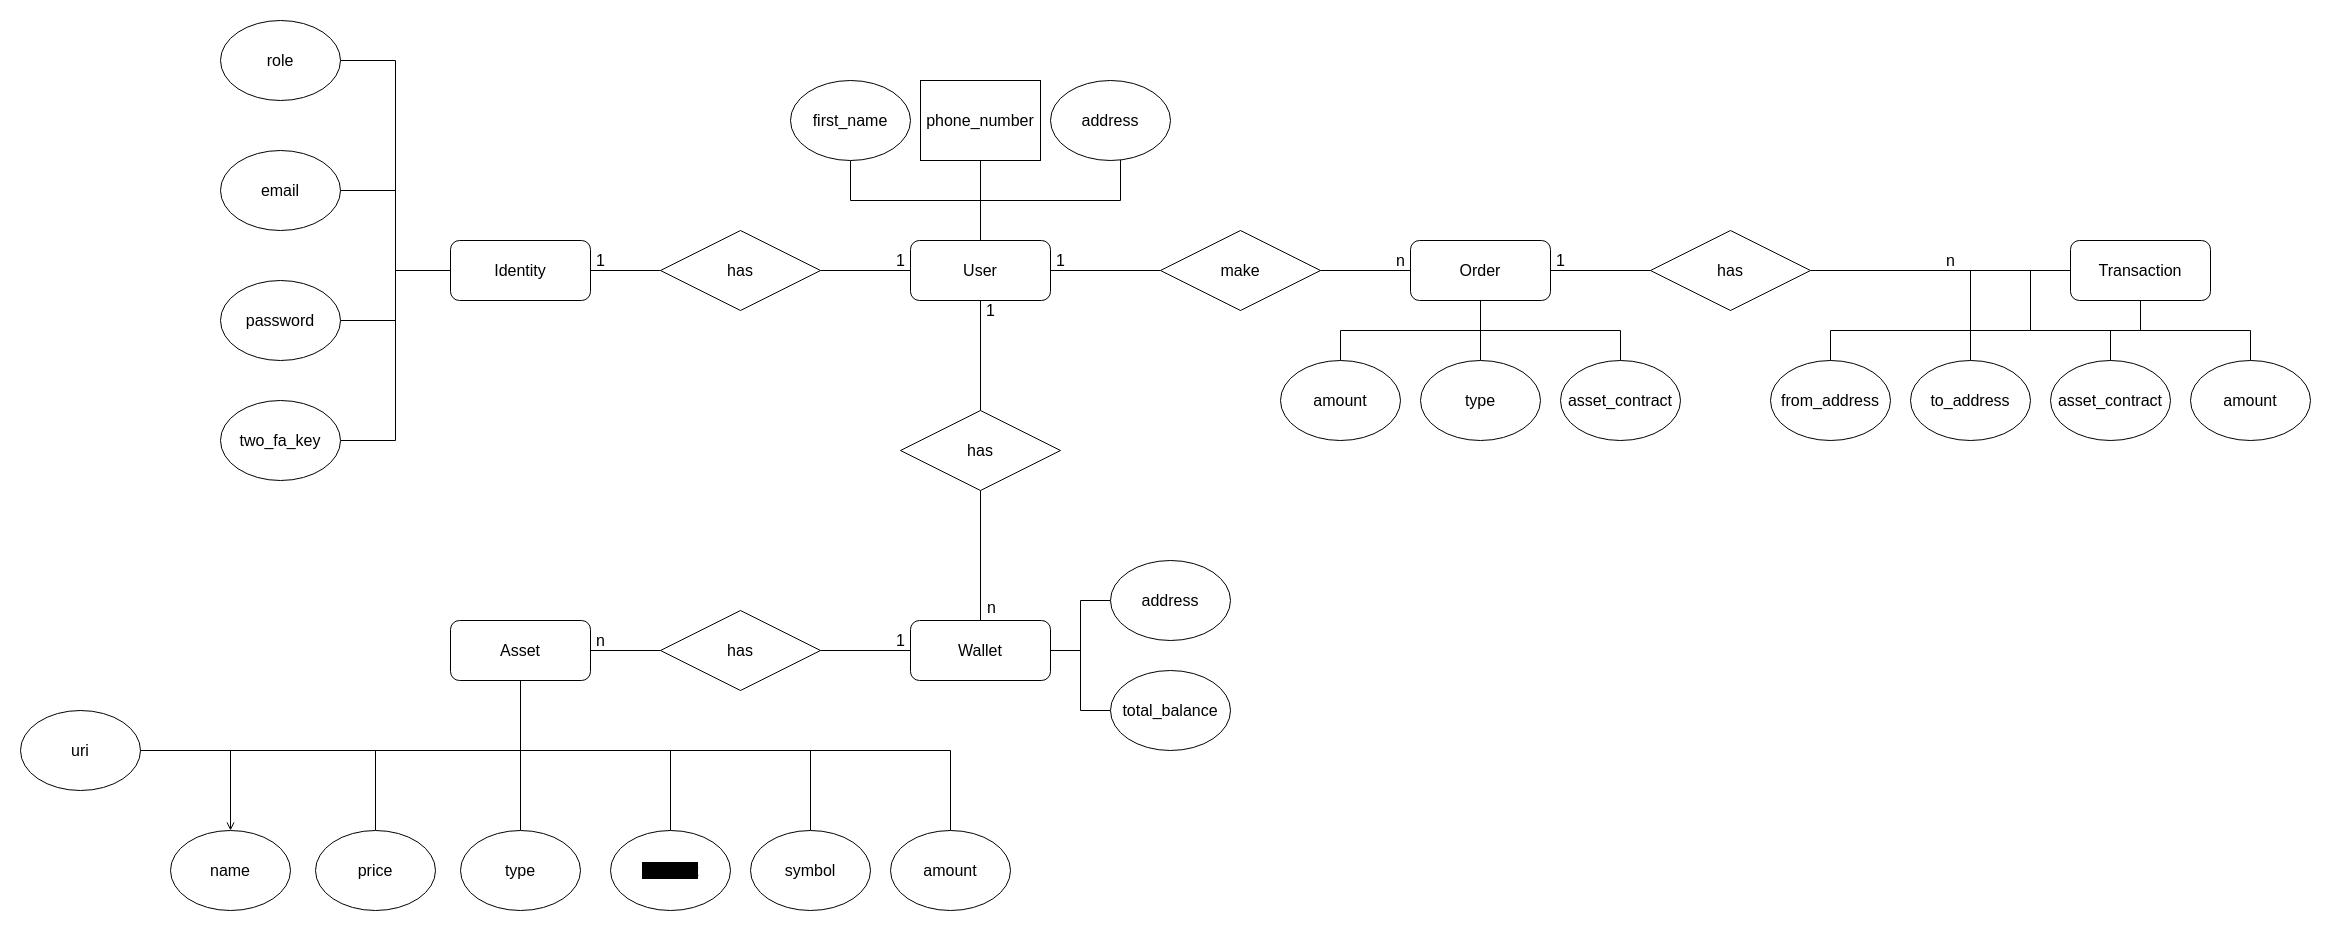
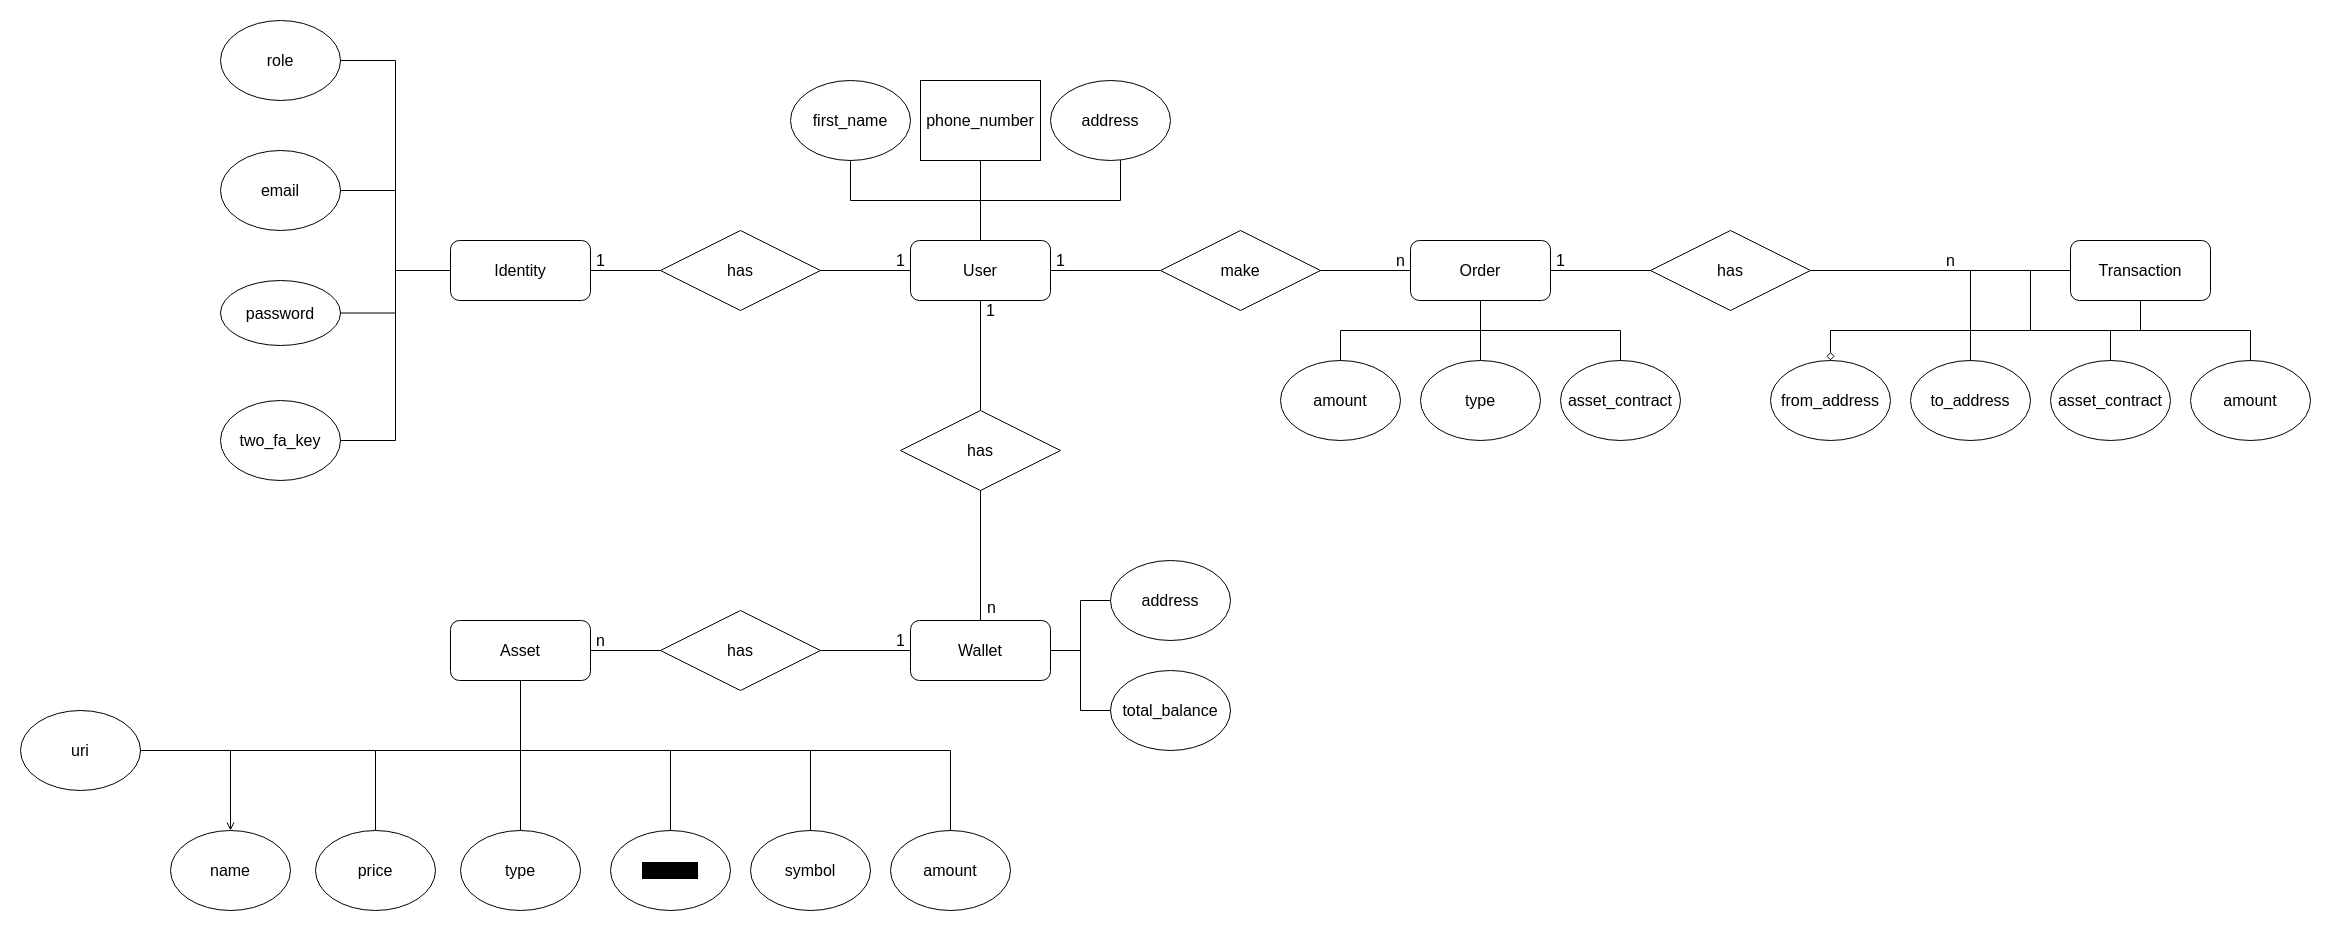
(281, 321) -> (281, 313)
(1831, 356) -> (1831, 352)
